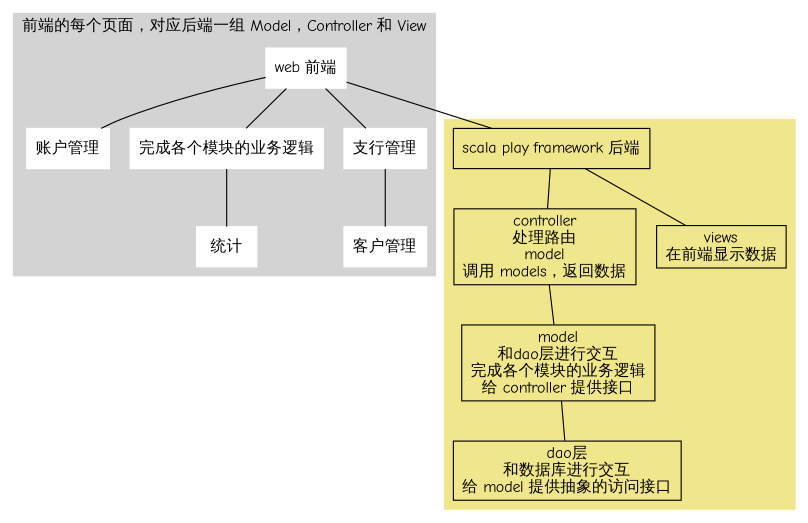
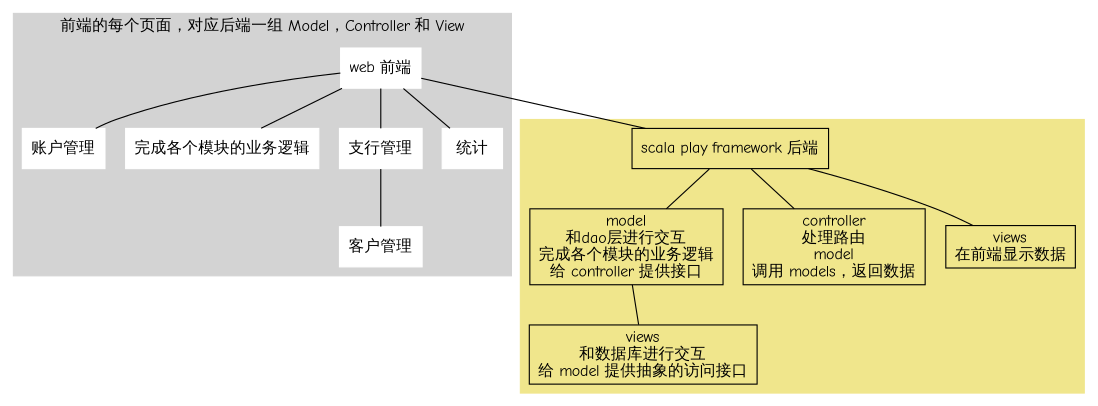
(227, 198) -> (427, 108)
(552, 305) -> (688, 189)
(567, 471) -> (643, 355)
